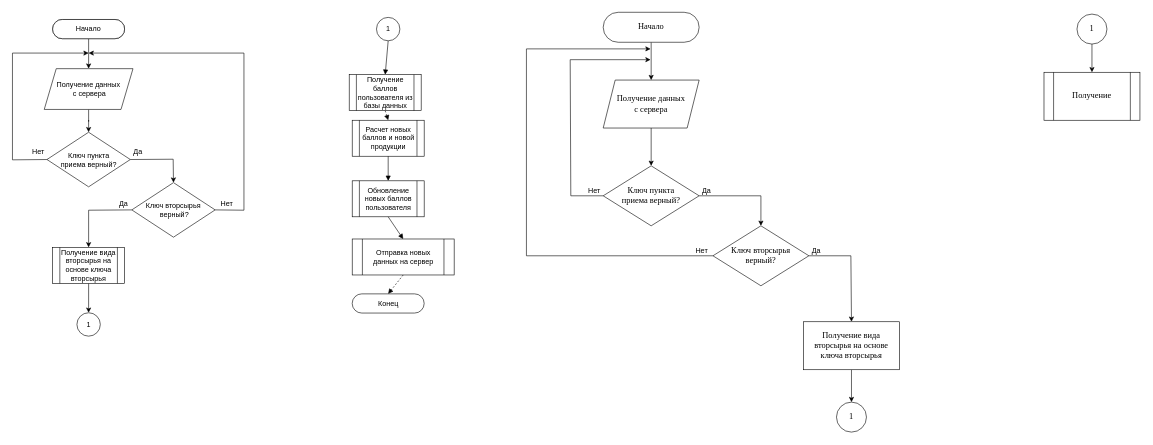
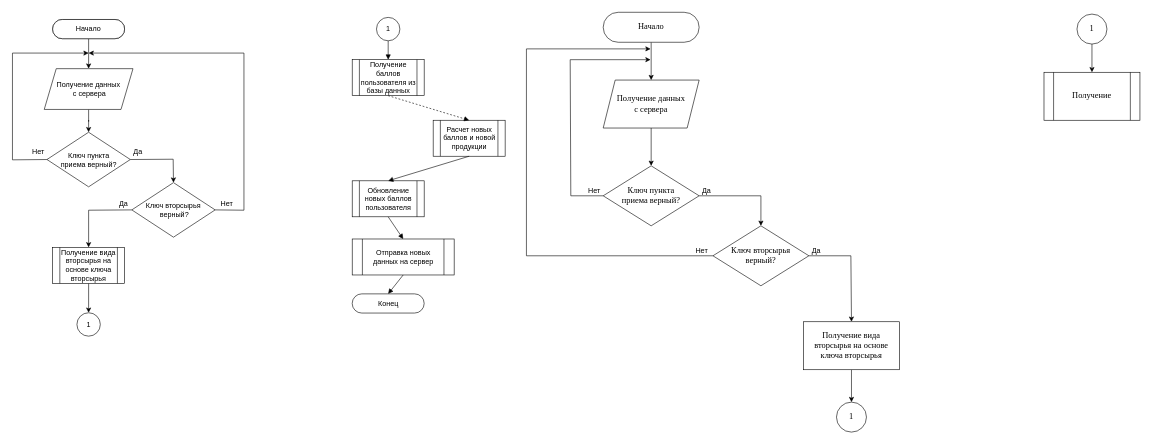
(385, 93) -> (388, 78)
(388, 138) -> (469, 138)
(398, 282) -> (398, 282)
